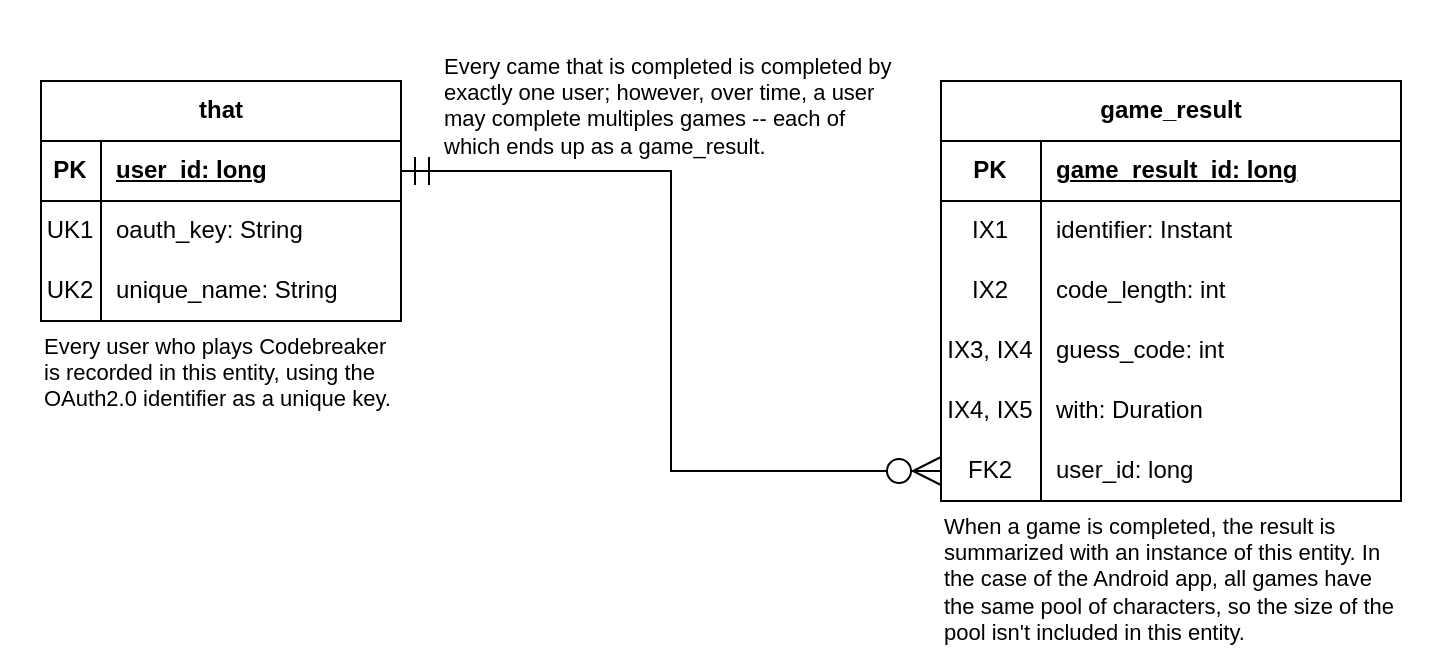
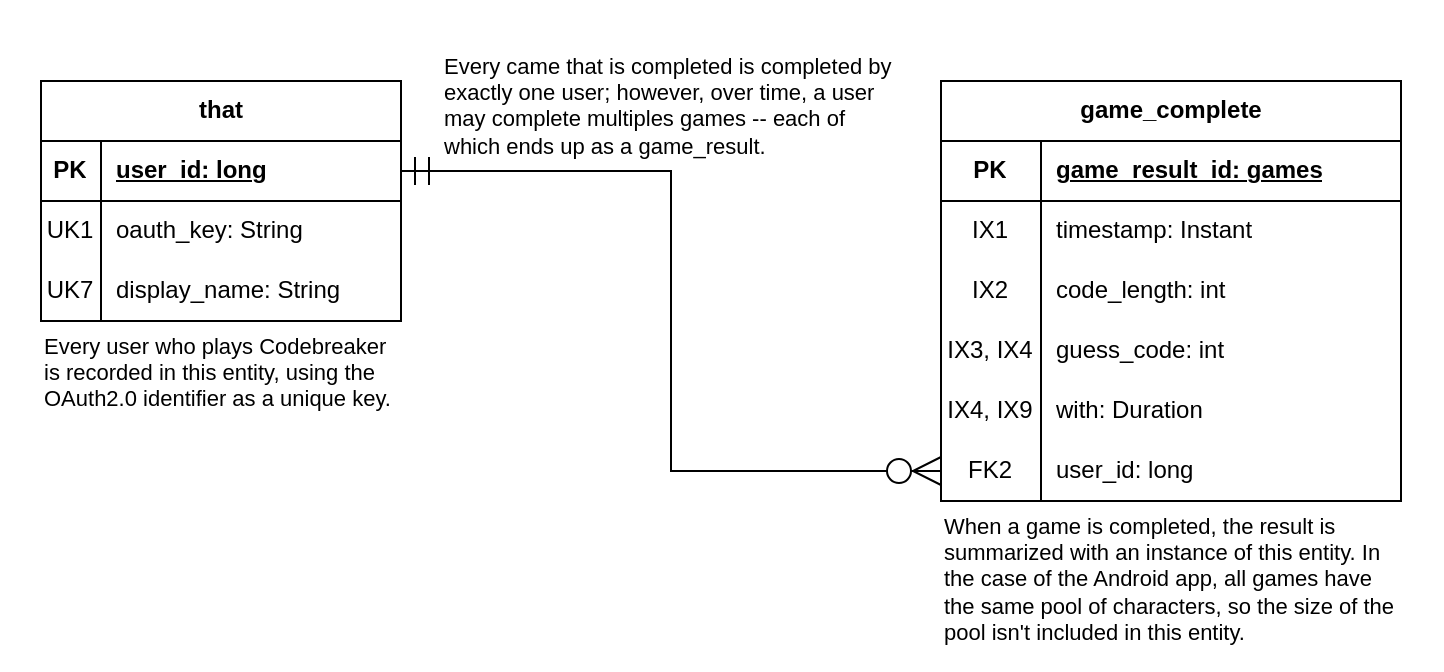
(1172, 111) -> (1172, 111)
(1176, 171) -> (1186, 171)
(1169, 231) -> (1169, 231)
(71, 291) -> (71, 291)
(232, 291) -> (236, 291)
(991, 411) -> (991, 411)
